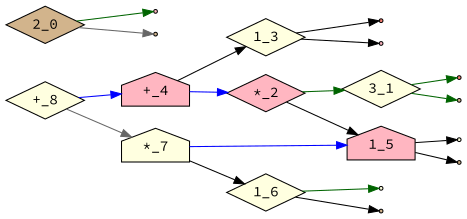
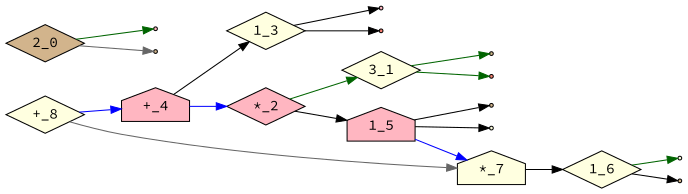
(263, 146) -> (436, 148)
